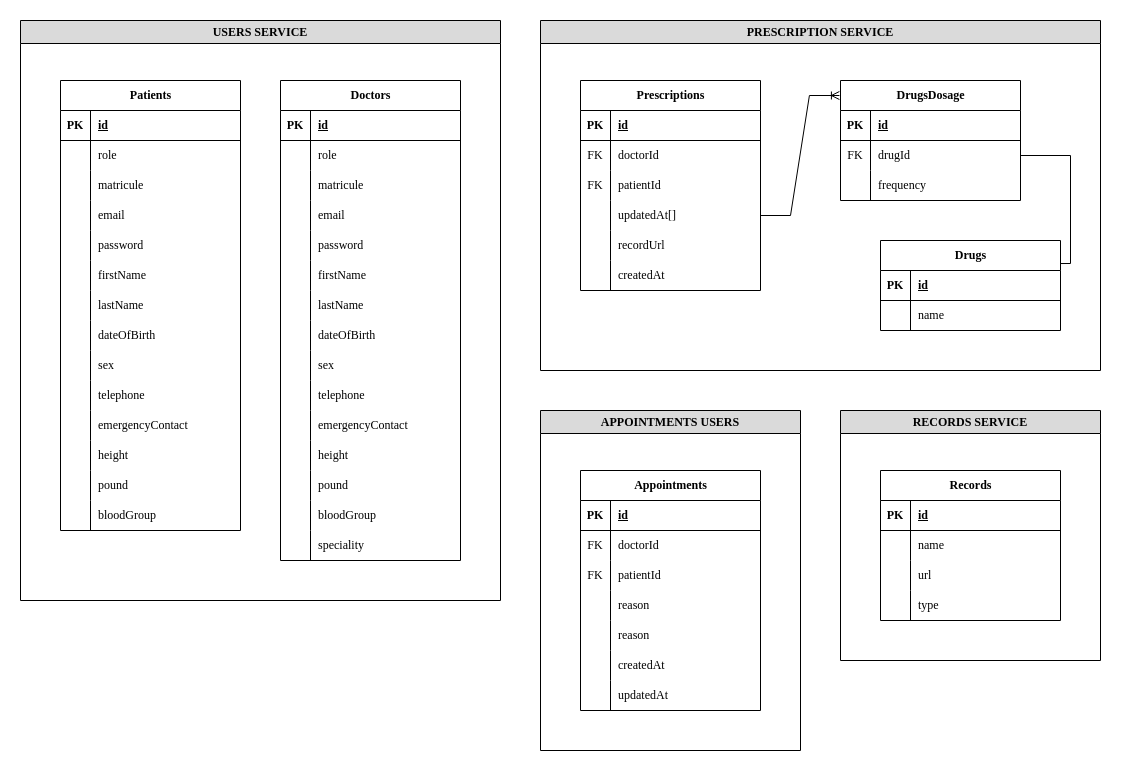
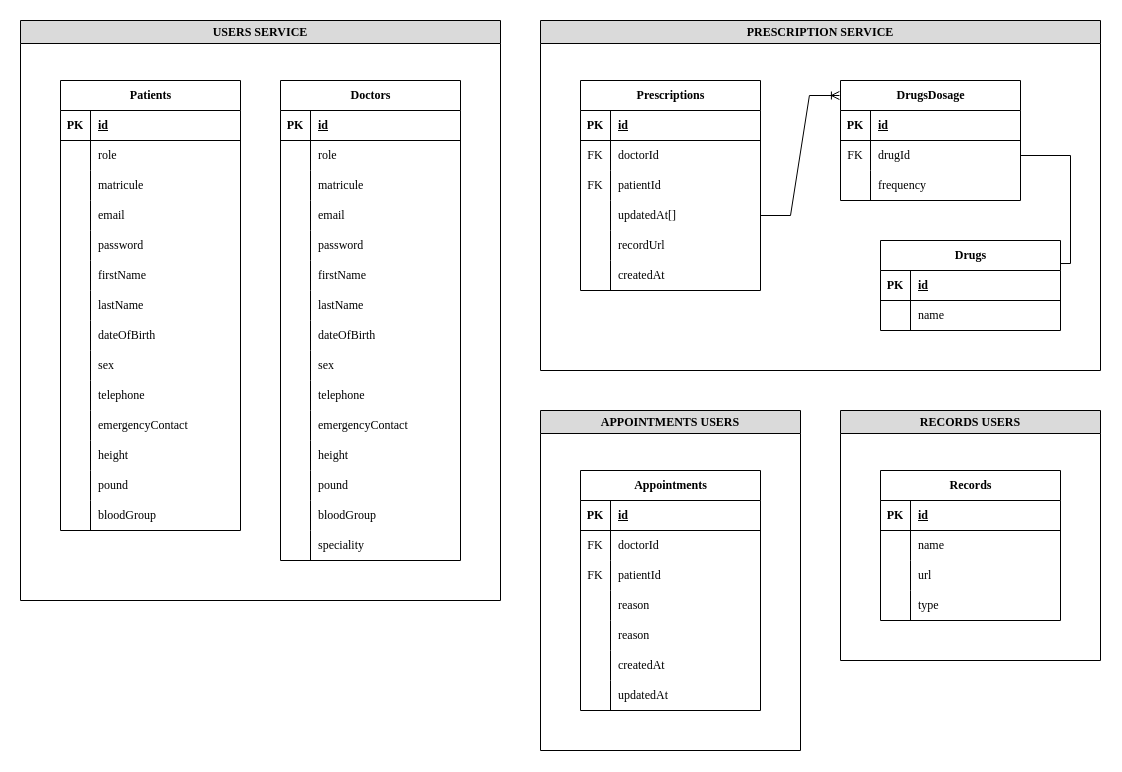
(971, 423) -> (971, 423)
